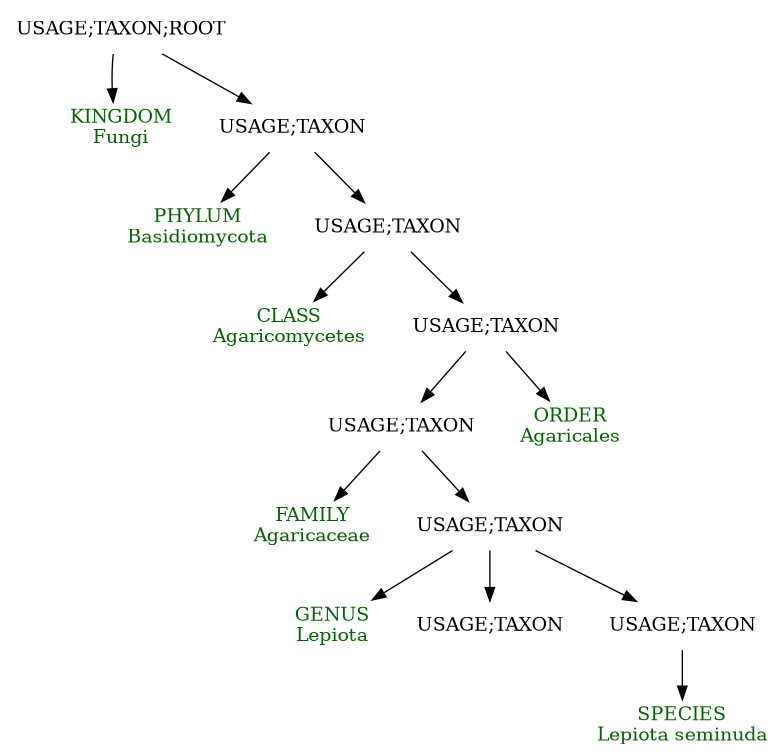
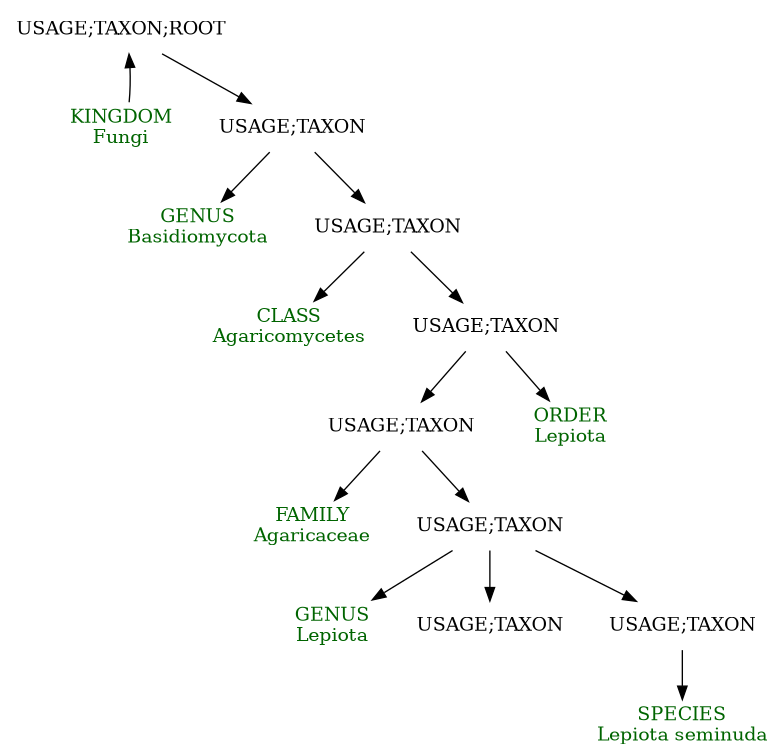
(112, 71) -> (130, 85)
(198, 227) -> (198, 227)
(571, 427) -> (571, 427)
